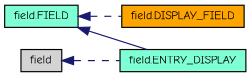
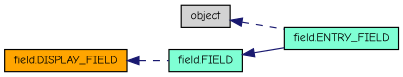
(106, 16) -> (154, 61)
(41, 61) -> (206, 16)
(183, 61) -> (341, 38)
